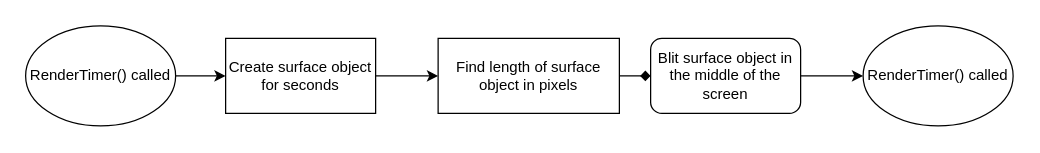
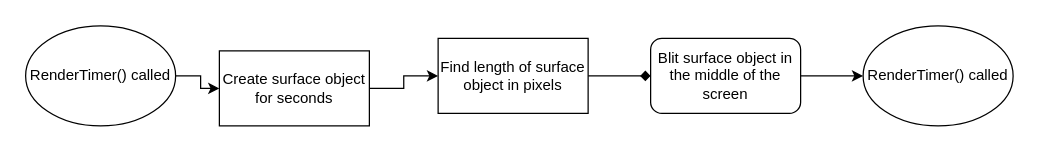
(301, 76) -> (294, 88)
(529, 76) -> (513, 76)
